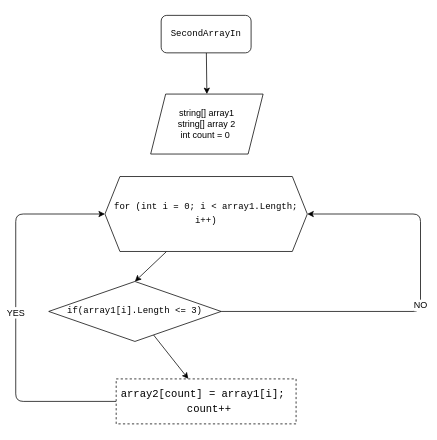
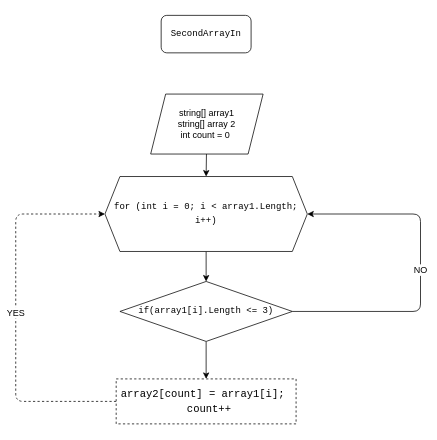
(206, 71) -> none
none -> (206, 162)
(135, 312) -> (206, 312)
(26, 402) -> (26, 402)
